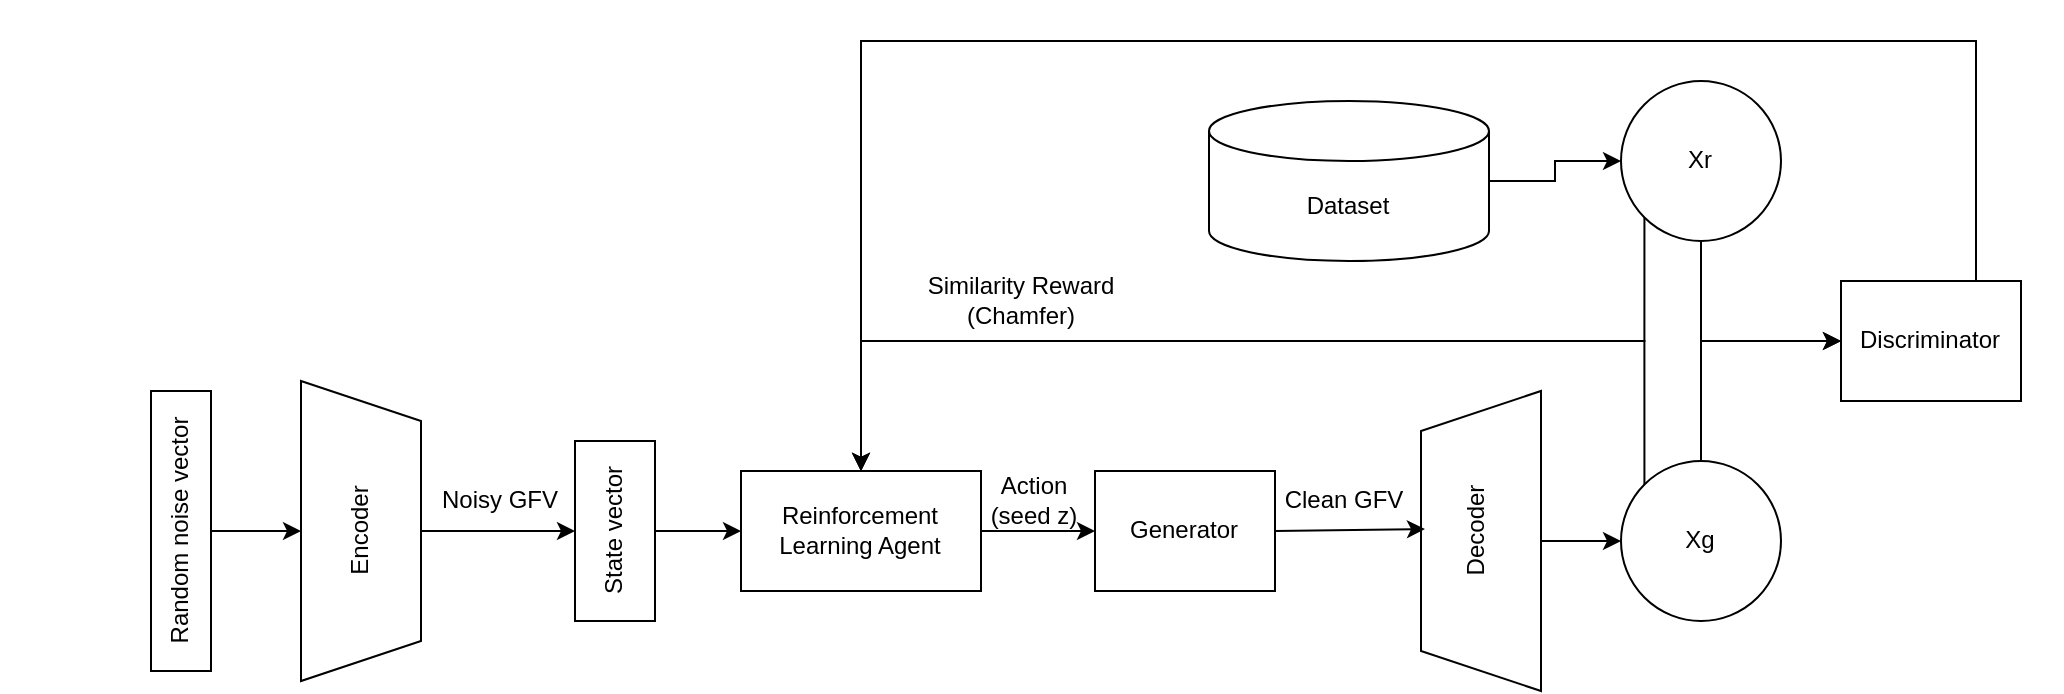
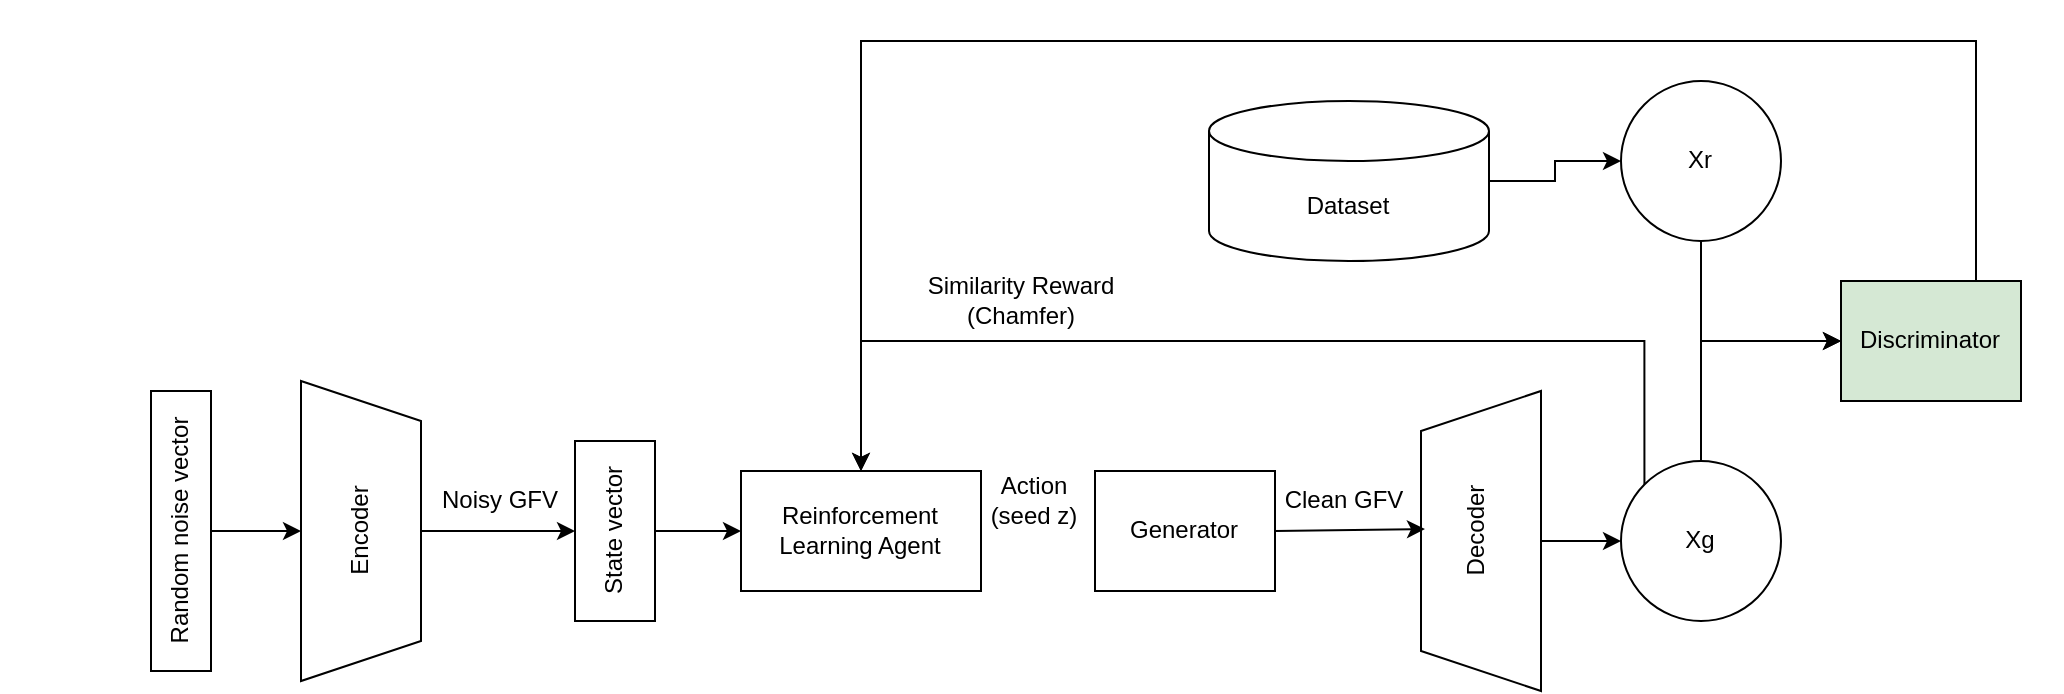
(1644, 277) -> none
(1931, 341) -> (1931, 341)
(1031, 531) -> none
